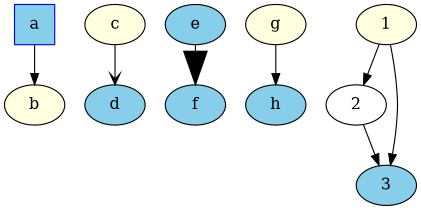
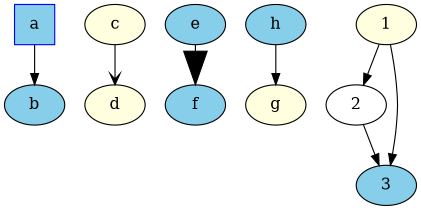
(276, 59) -> (276, 59)
(35, 105) -> (35, 105)
(115, 105) -> (115, 105)
